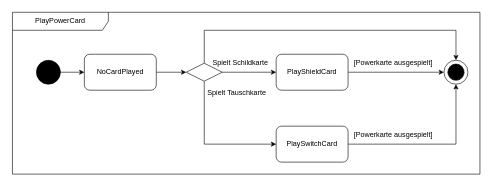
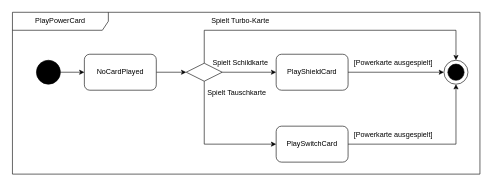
none -> (240, 21)
